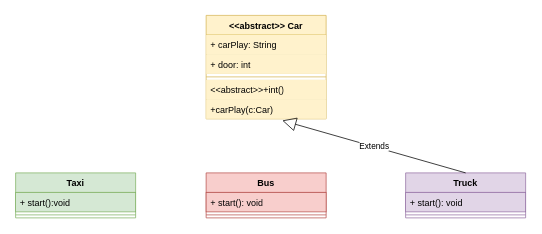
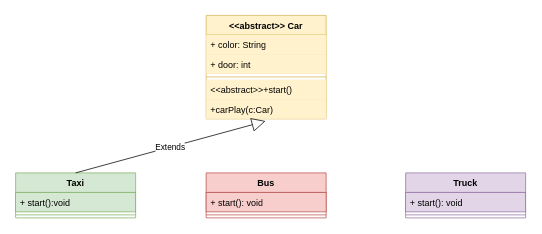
(247, 46) -> (242, 46)
(255, 91) -> (261, 91)
none -> (163, 149)
(381, 149) -> none
